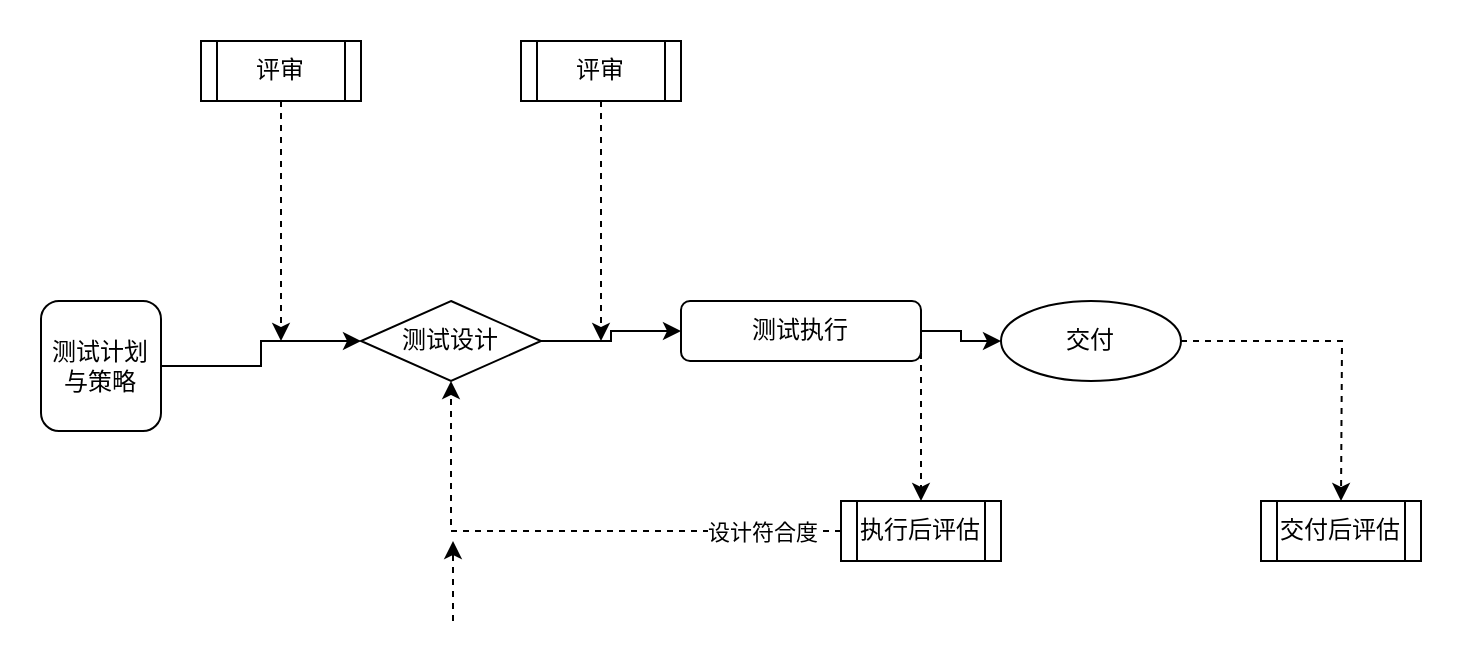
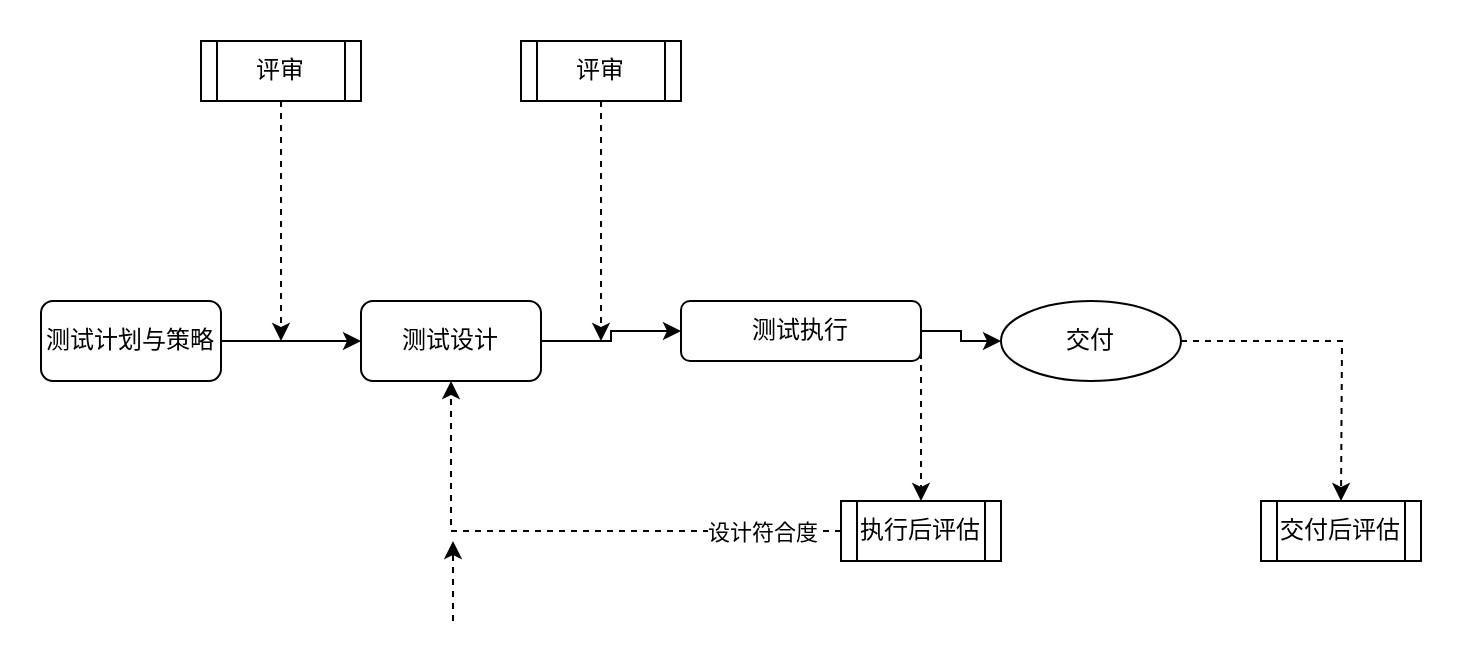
(451, 341) -> (451, 341)
(101, 366) -> (131, 341)
